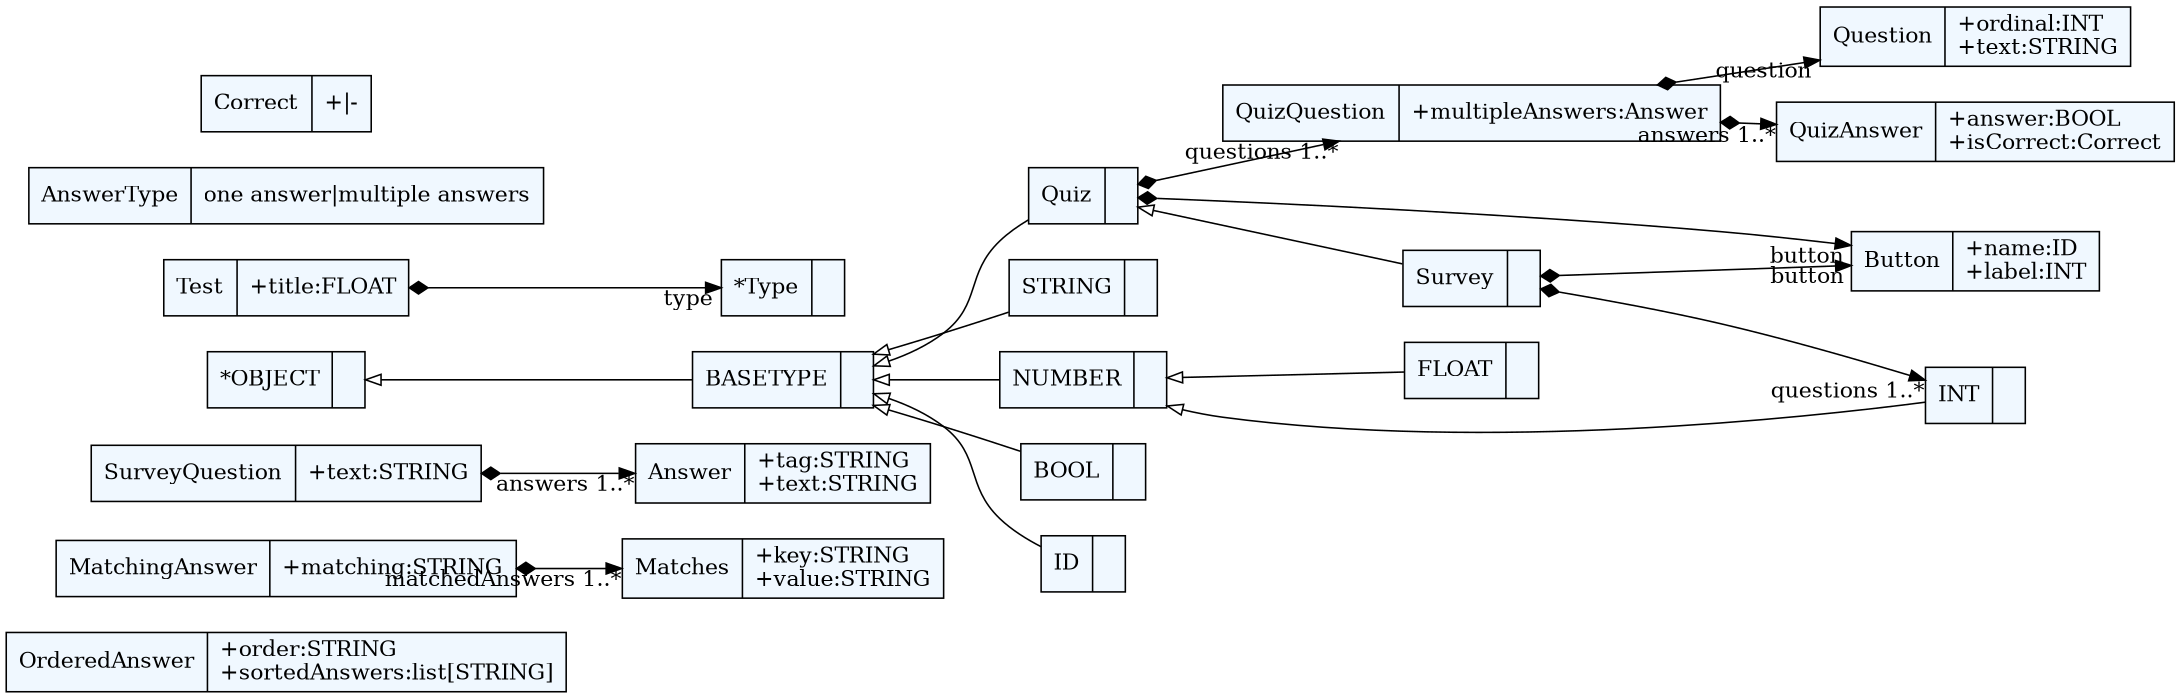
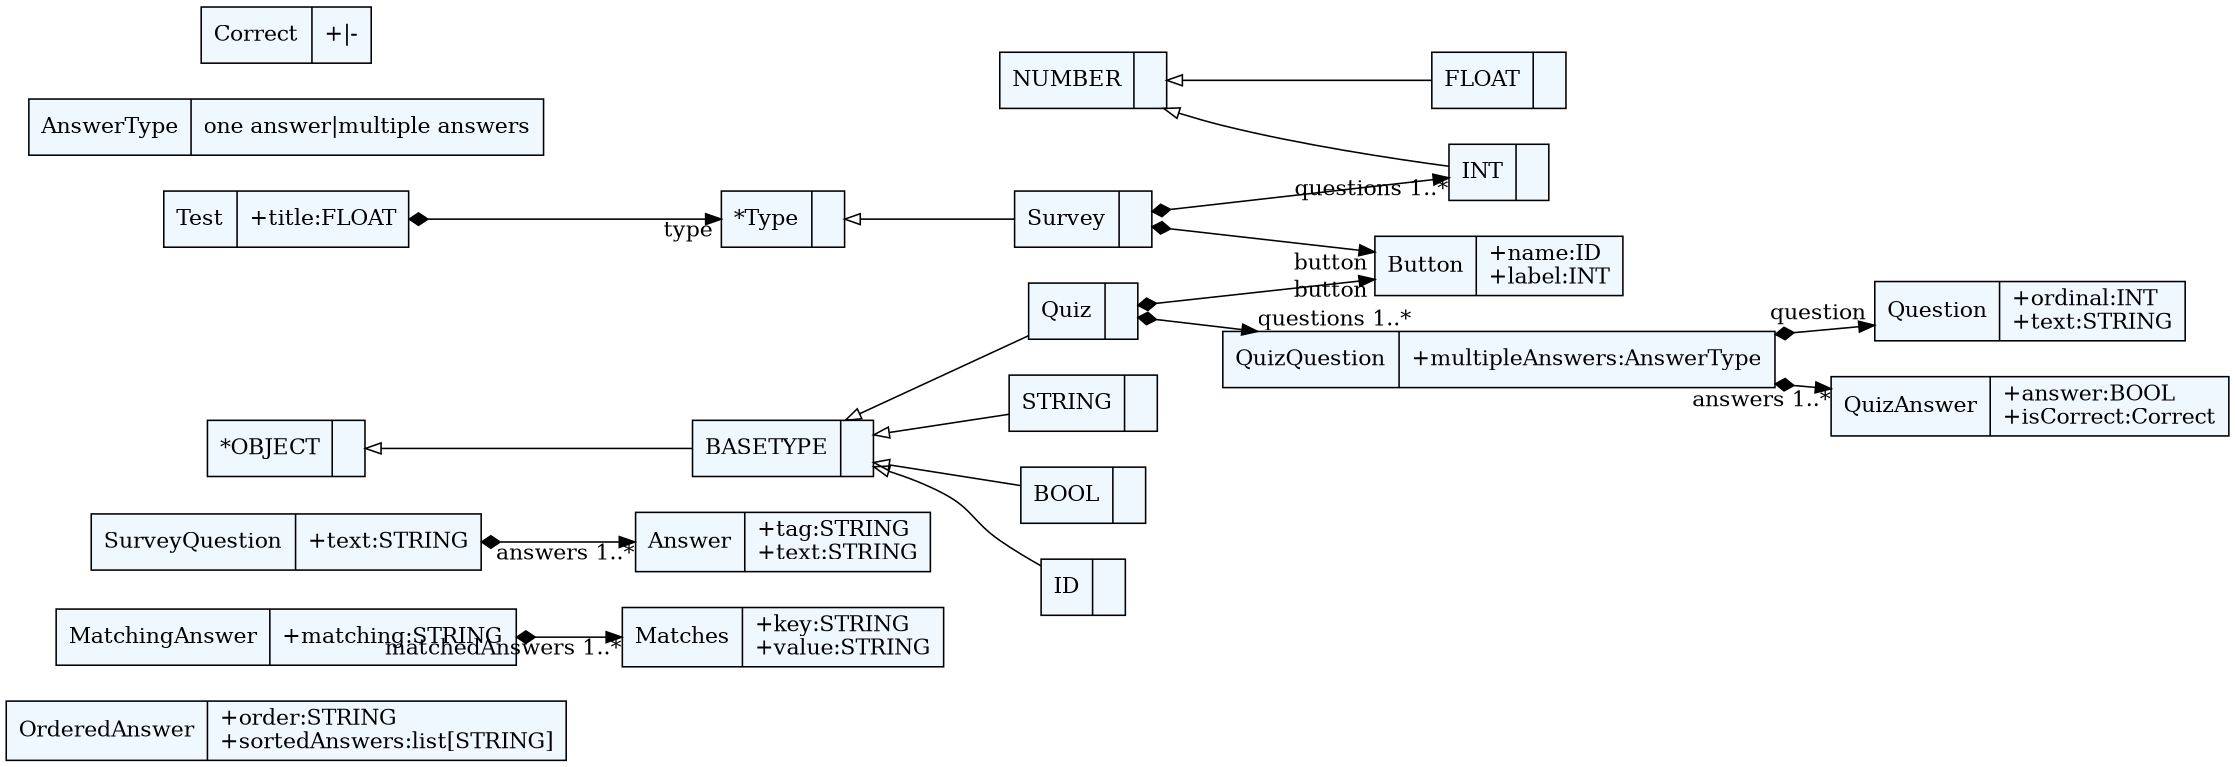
(1560, 112) -> (1587, 359)
(1278, 237) -> (938, 219)
(945, 380) -> none
